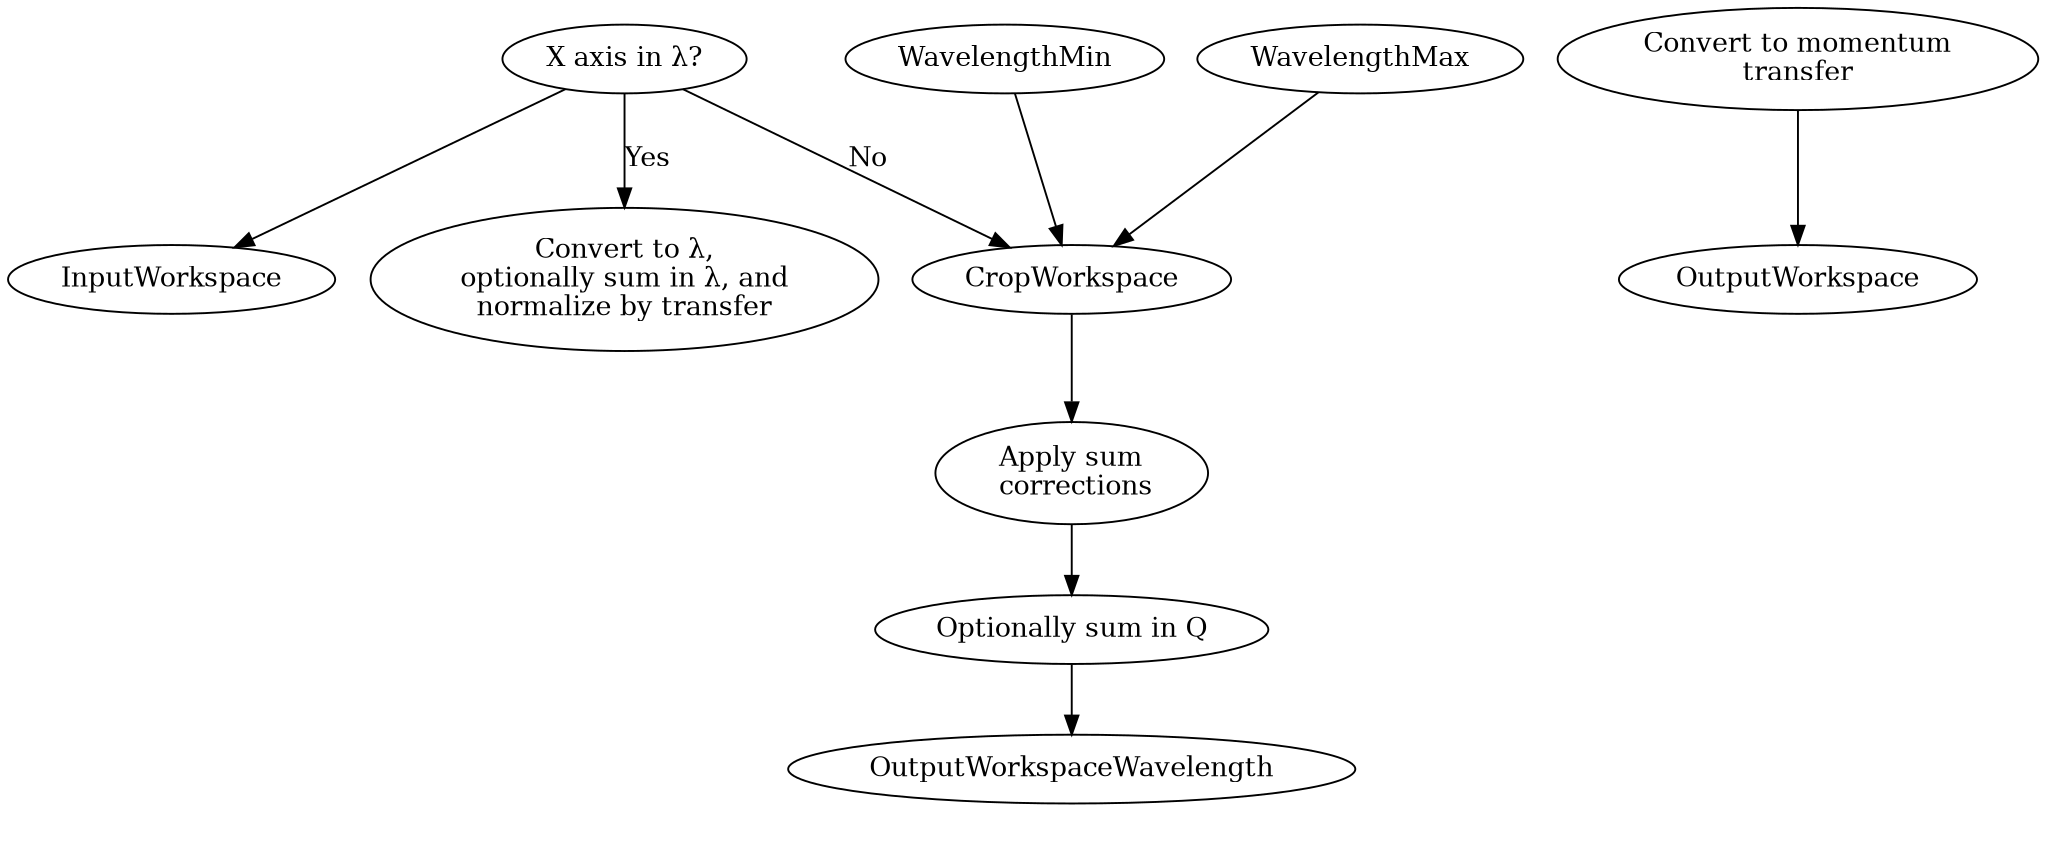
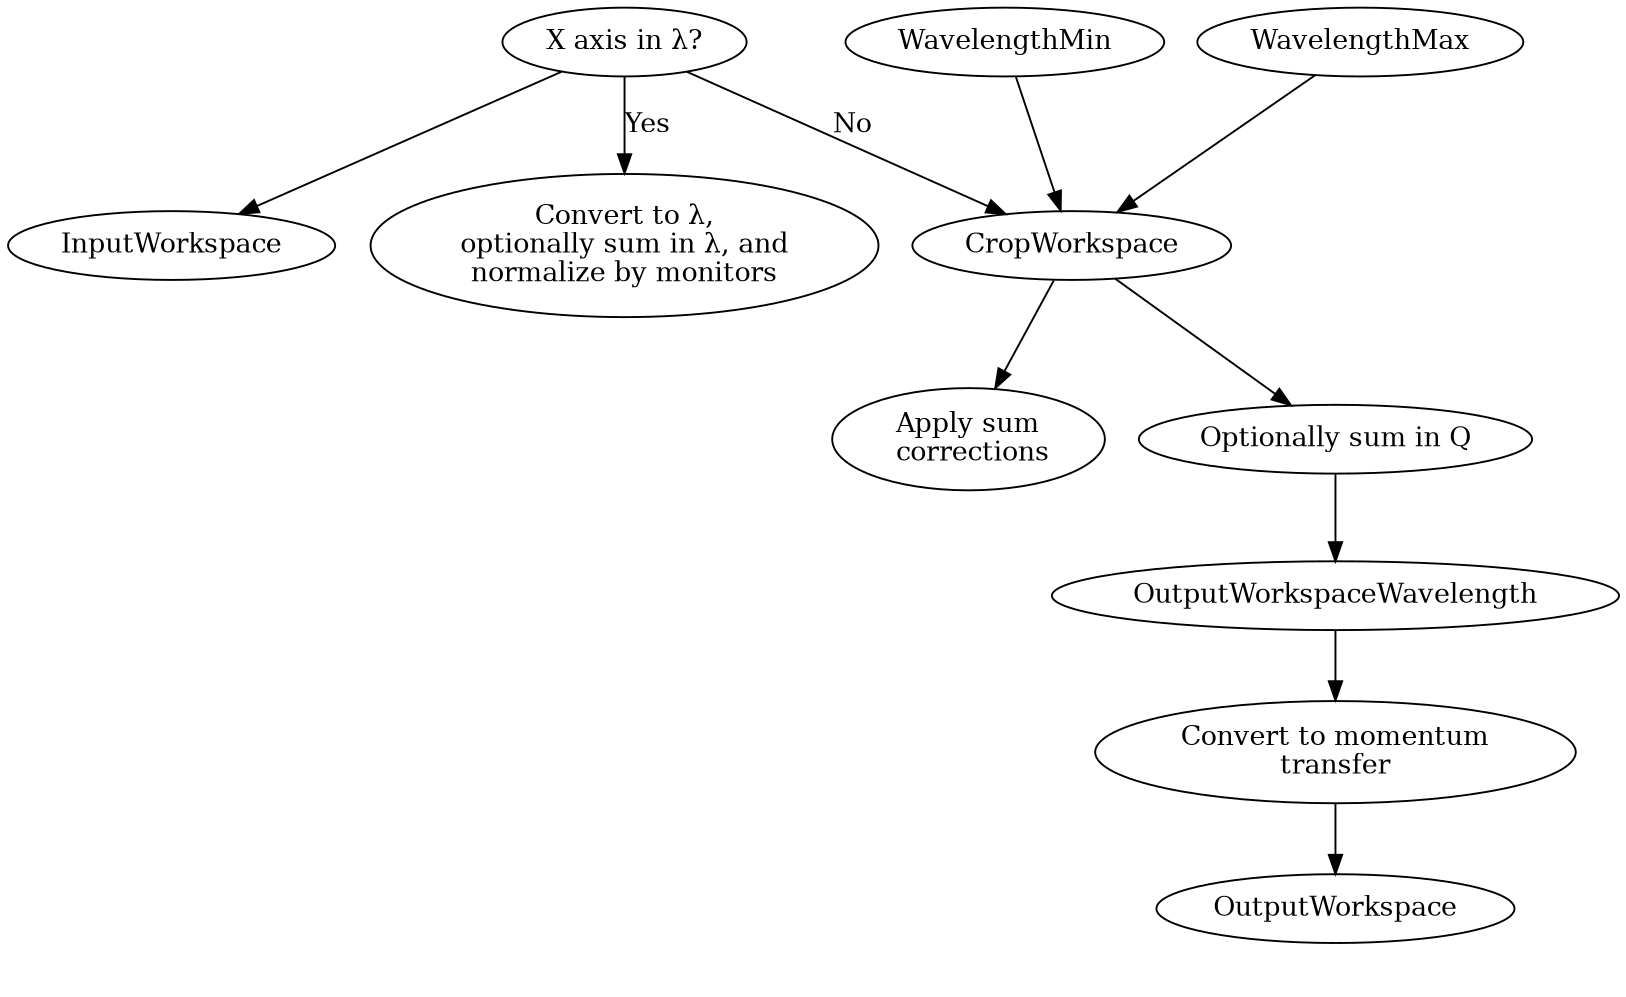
(625, 279) -> (625, 246)
(1072, 550) -> (1195, 336)
none -> (1335, 656)
